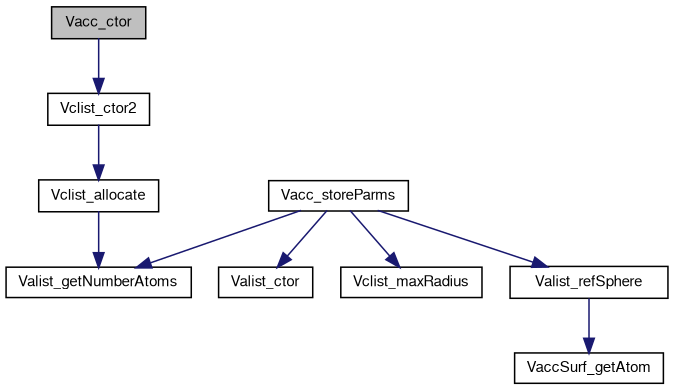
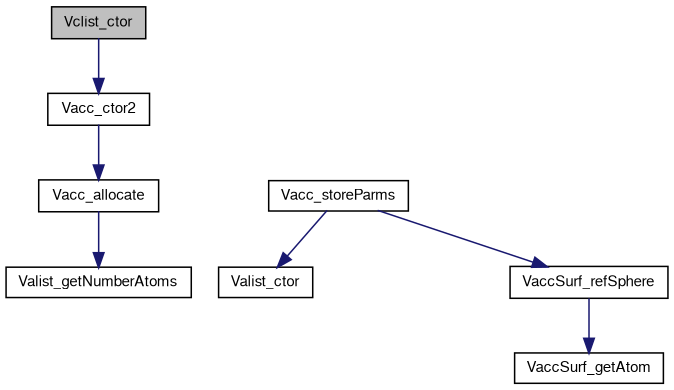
(99, 23) -> (99, 23)
(99, 109) -> (99, 109)
(99, 196) -> (99, 196)
(226, 237) -> none
(411, 282) -> none
(589, 282) -> (589, 282)
